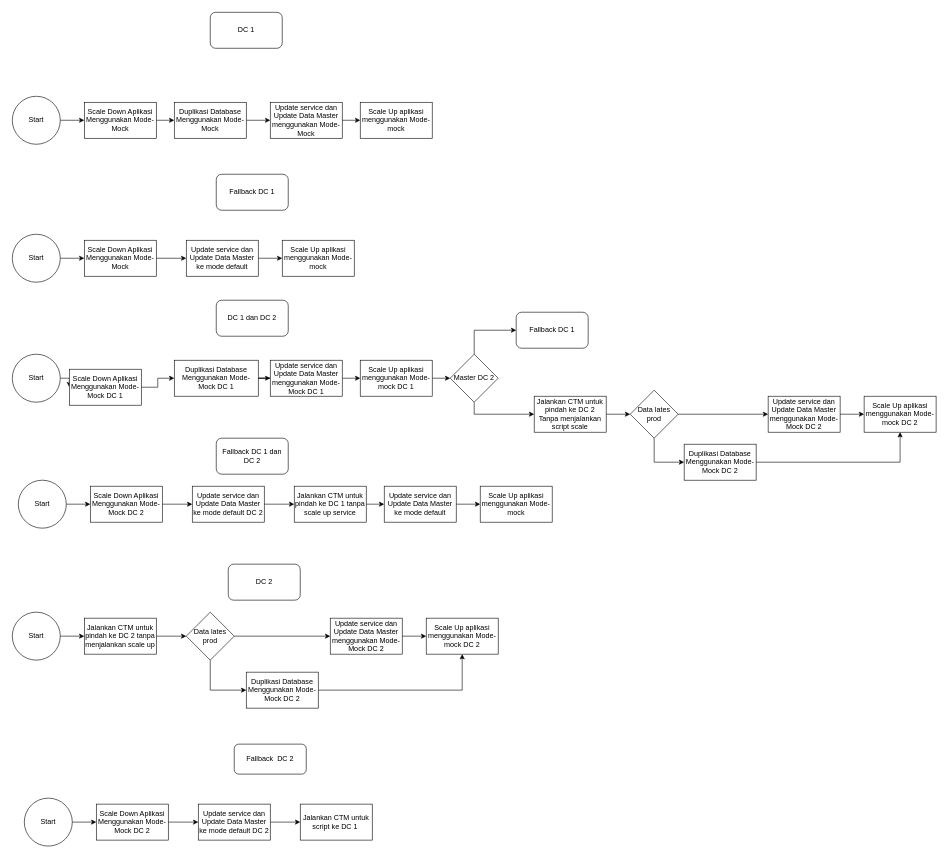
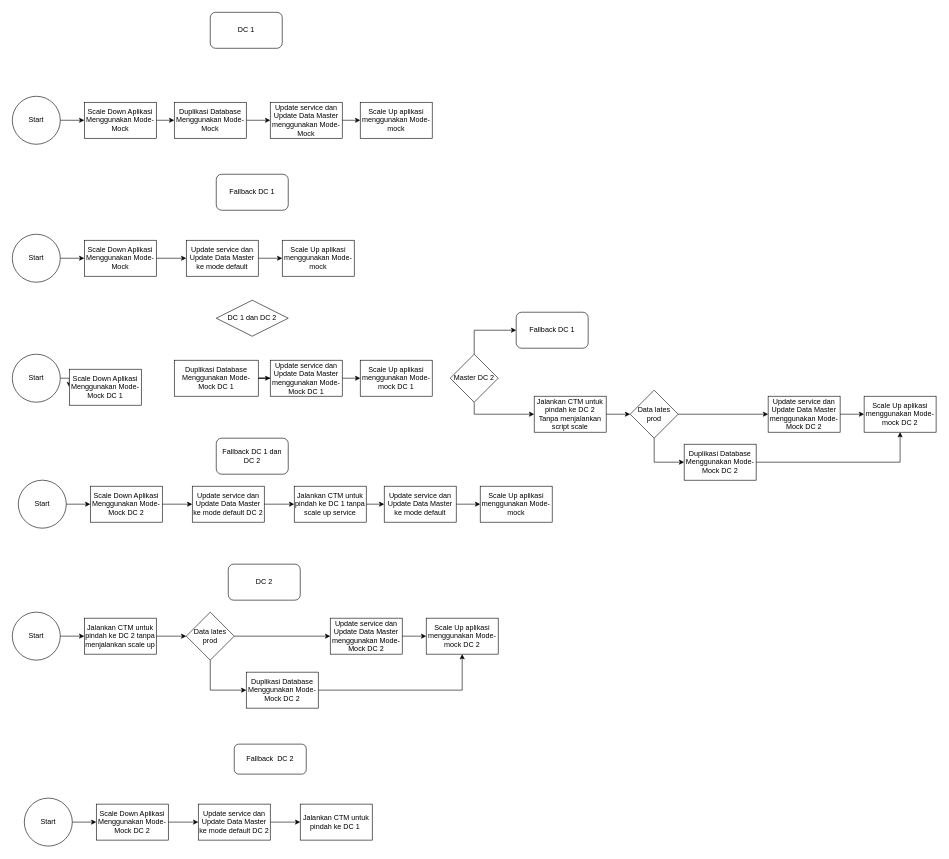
(252, 318) -> (252, 318)
(444, 378) -> none
(158, 387) -> none
(336, 822) -> (336, 822)
